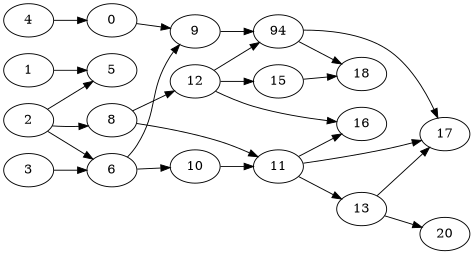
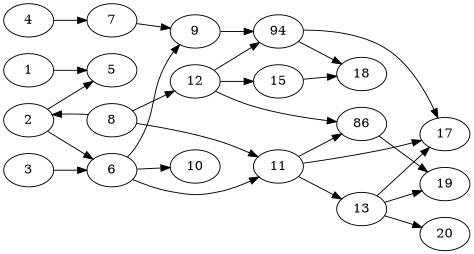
(112, 20) -> (112, 20)
(362, 124) -> (362, 124)
(66, 126) -> (75, 114)
(232, 166) -> (192, 194)
none -> (445, 184)
